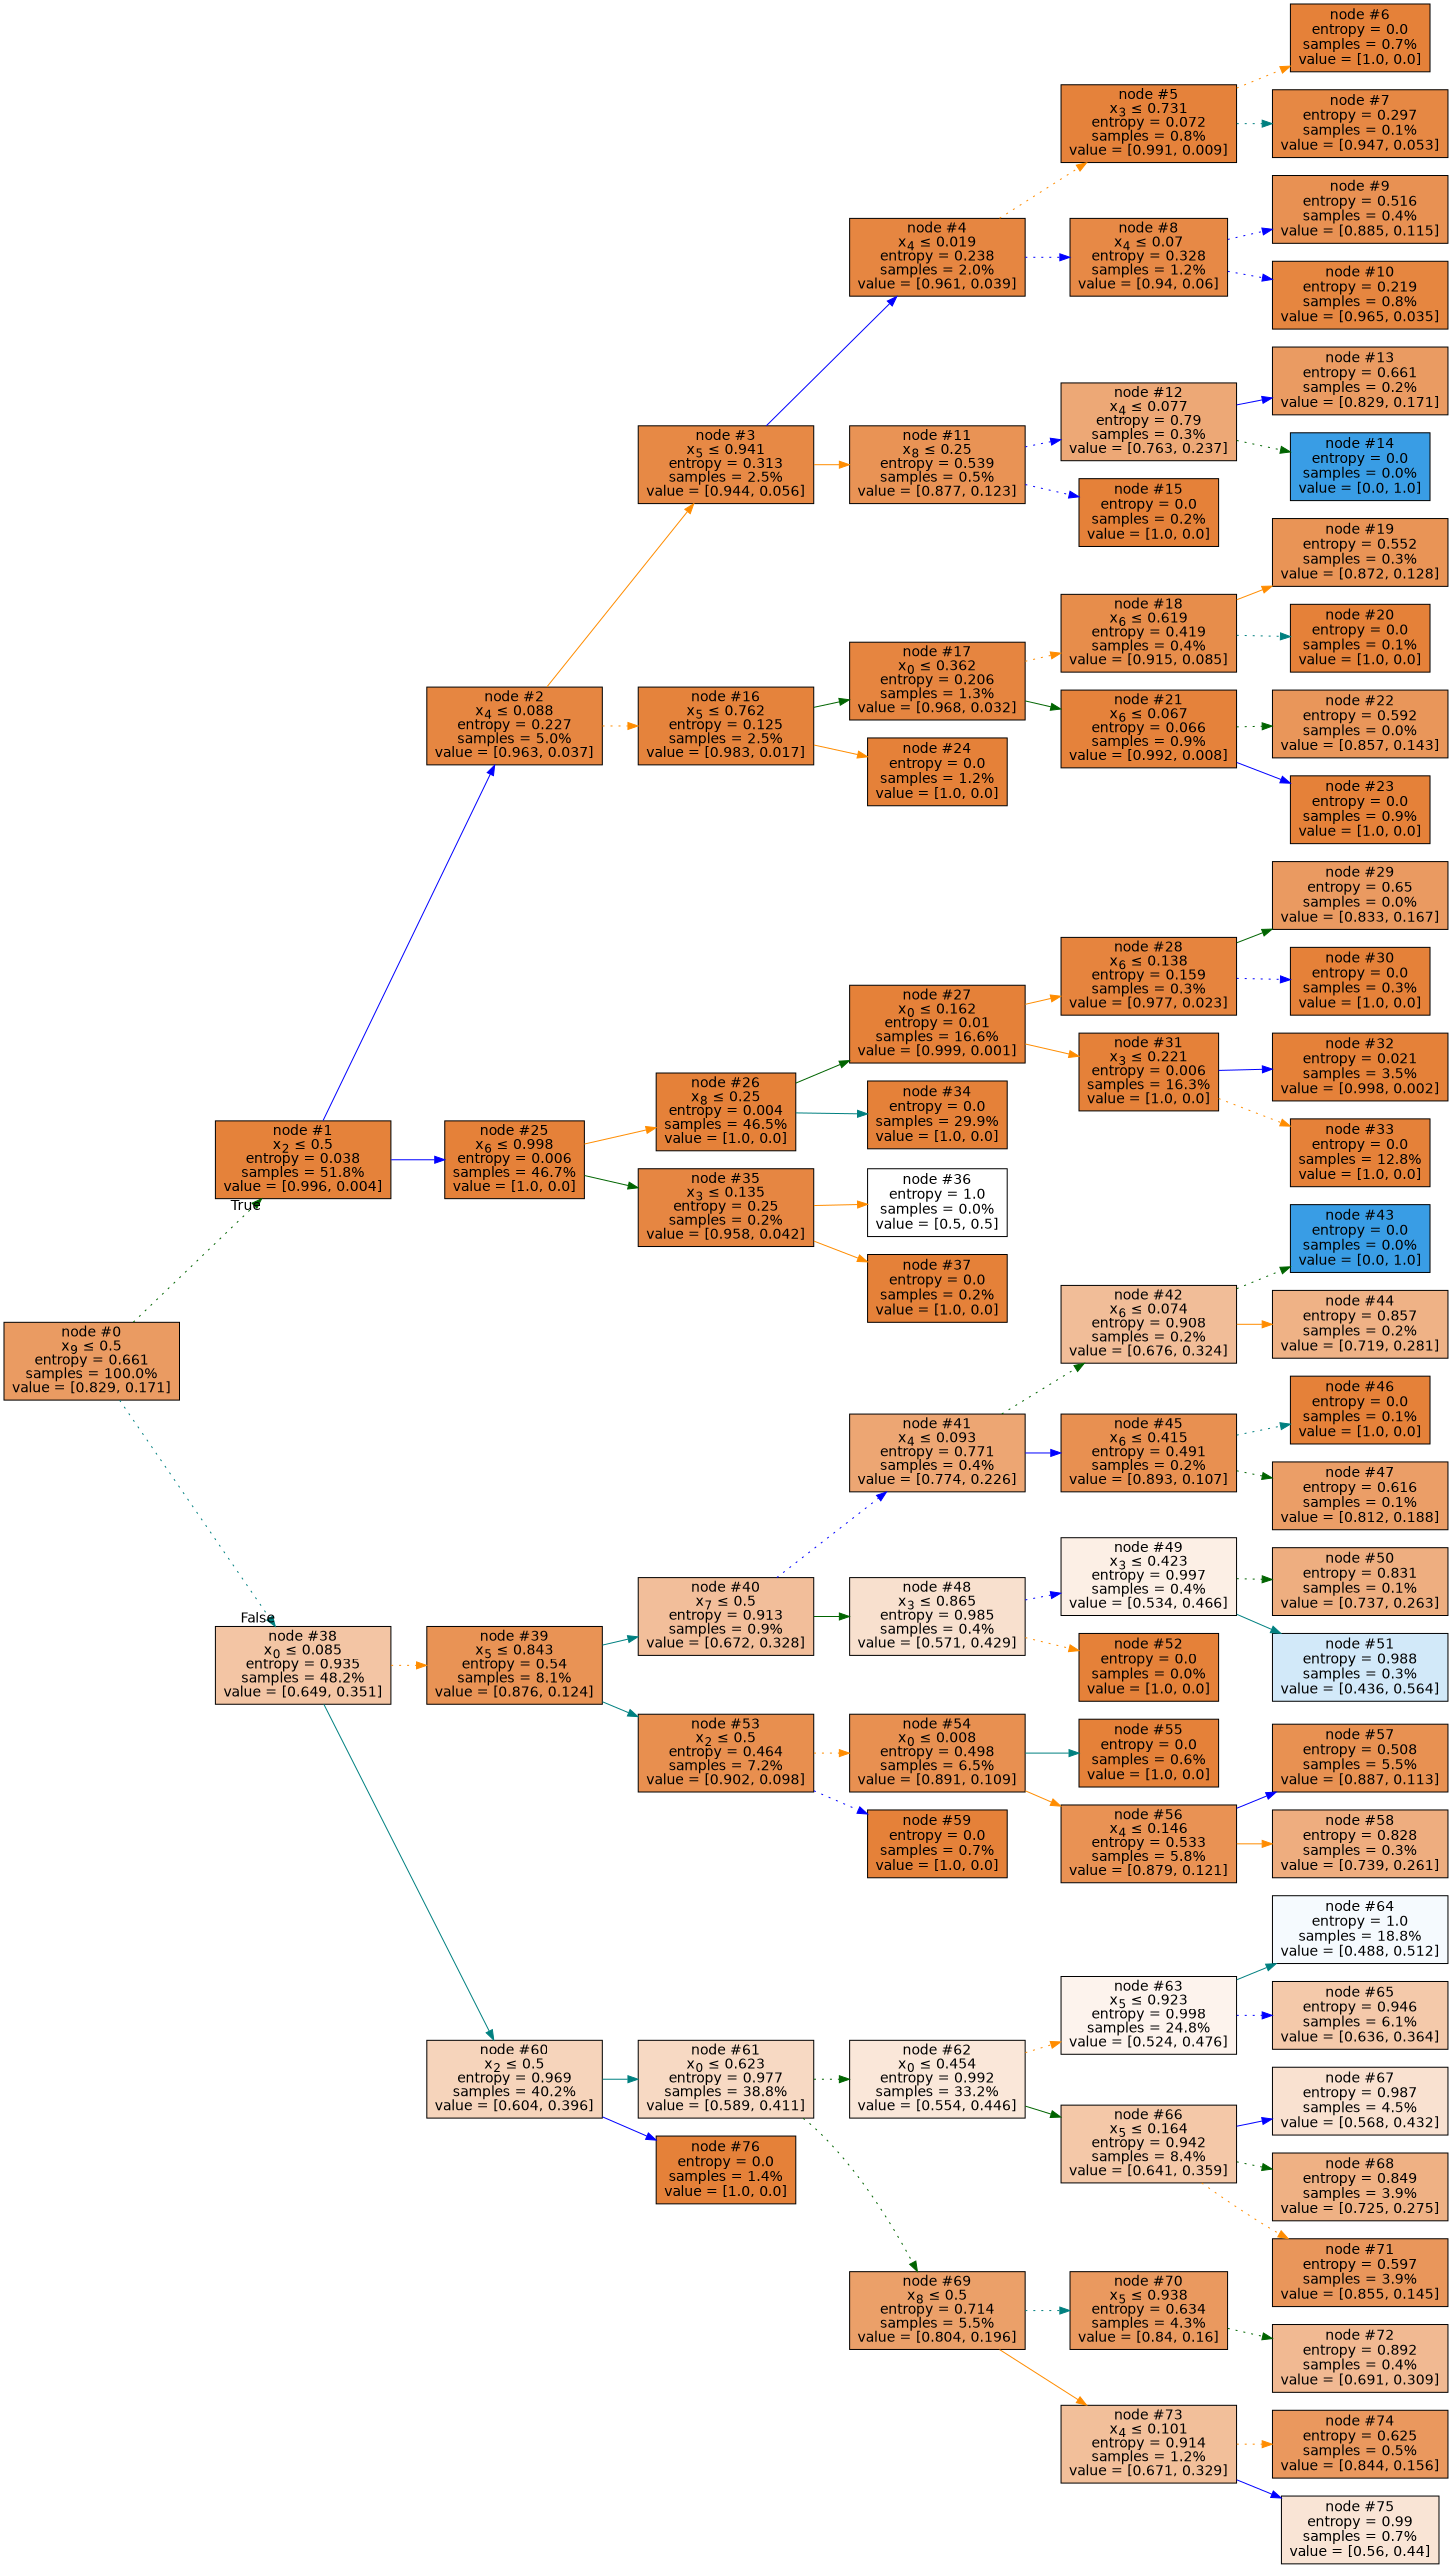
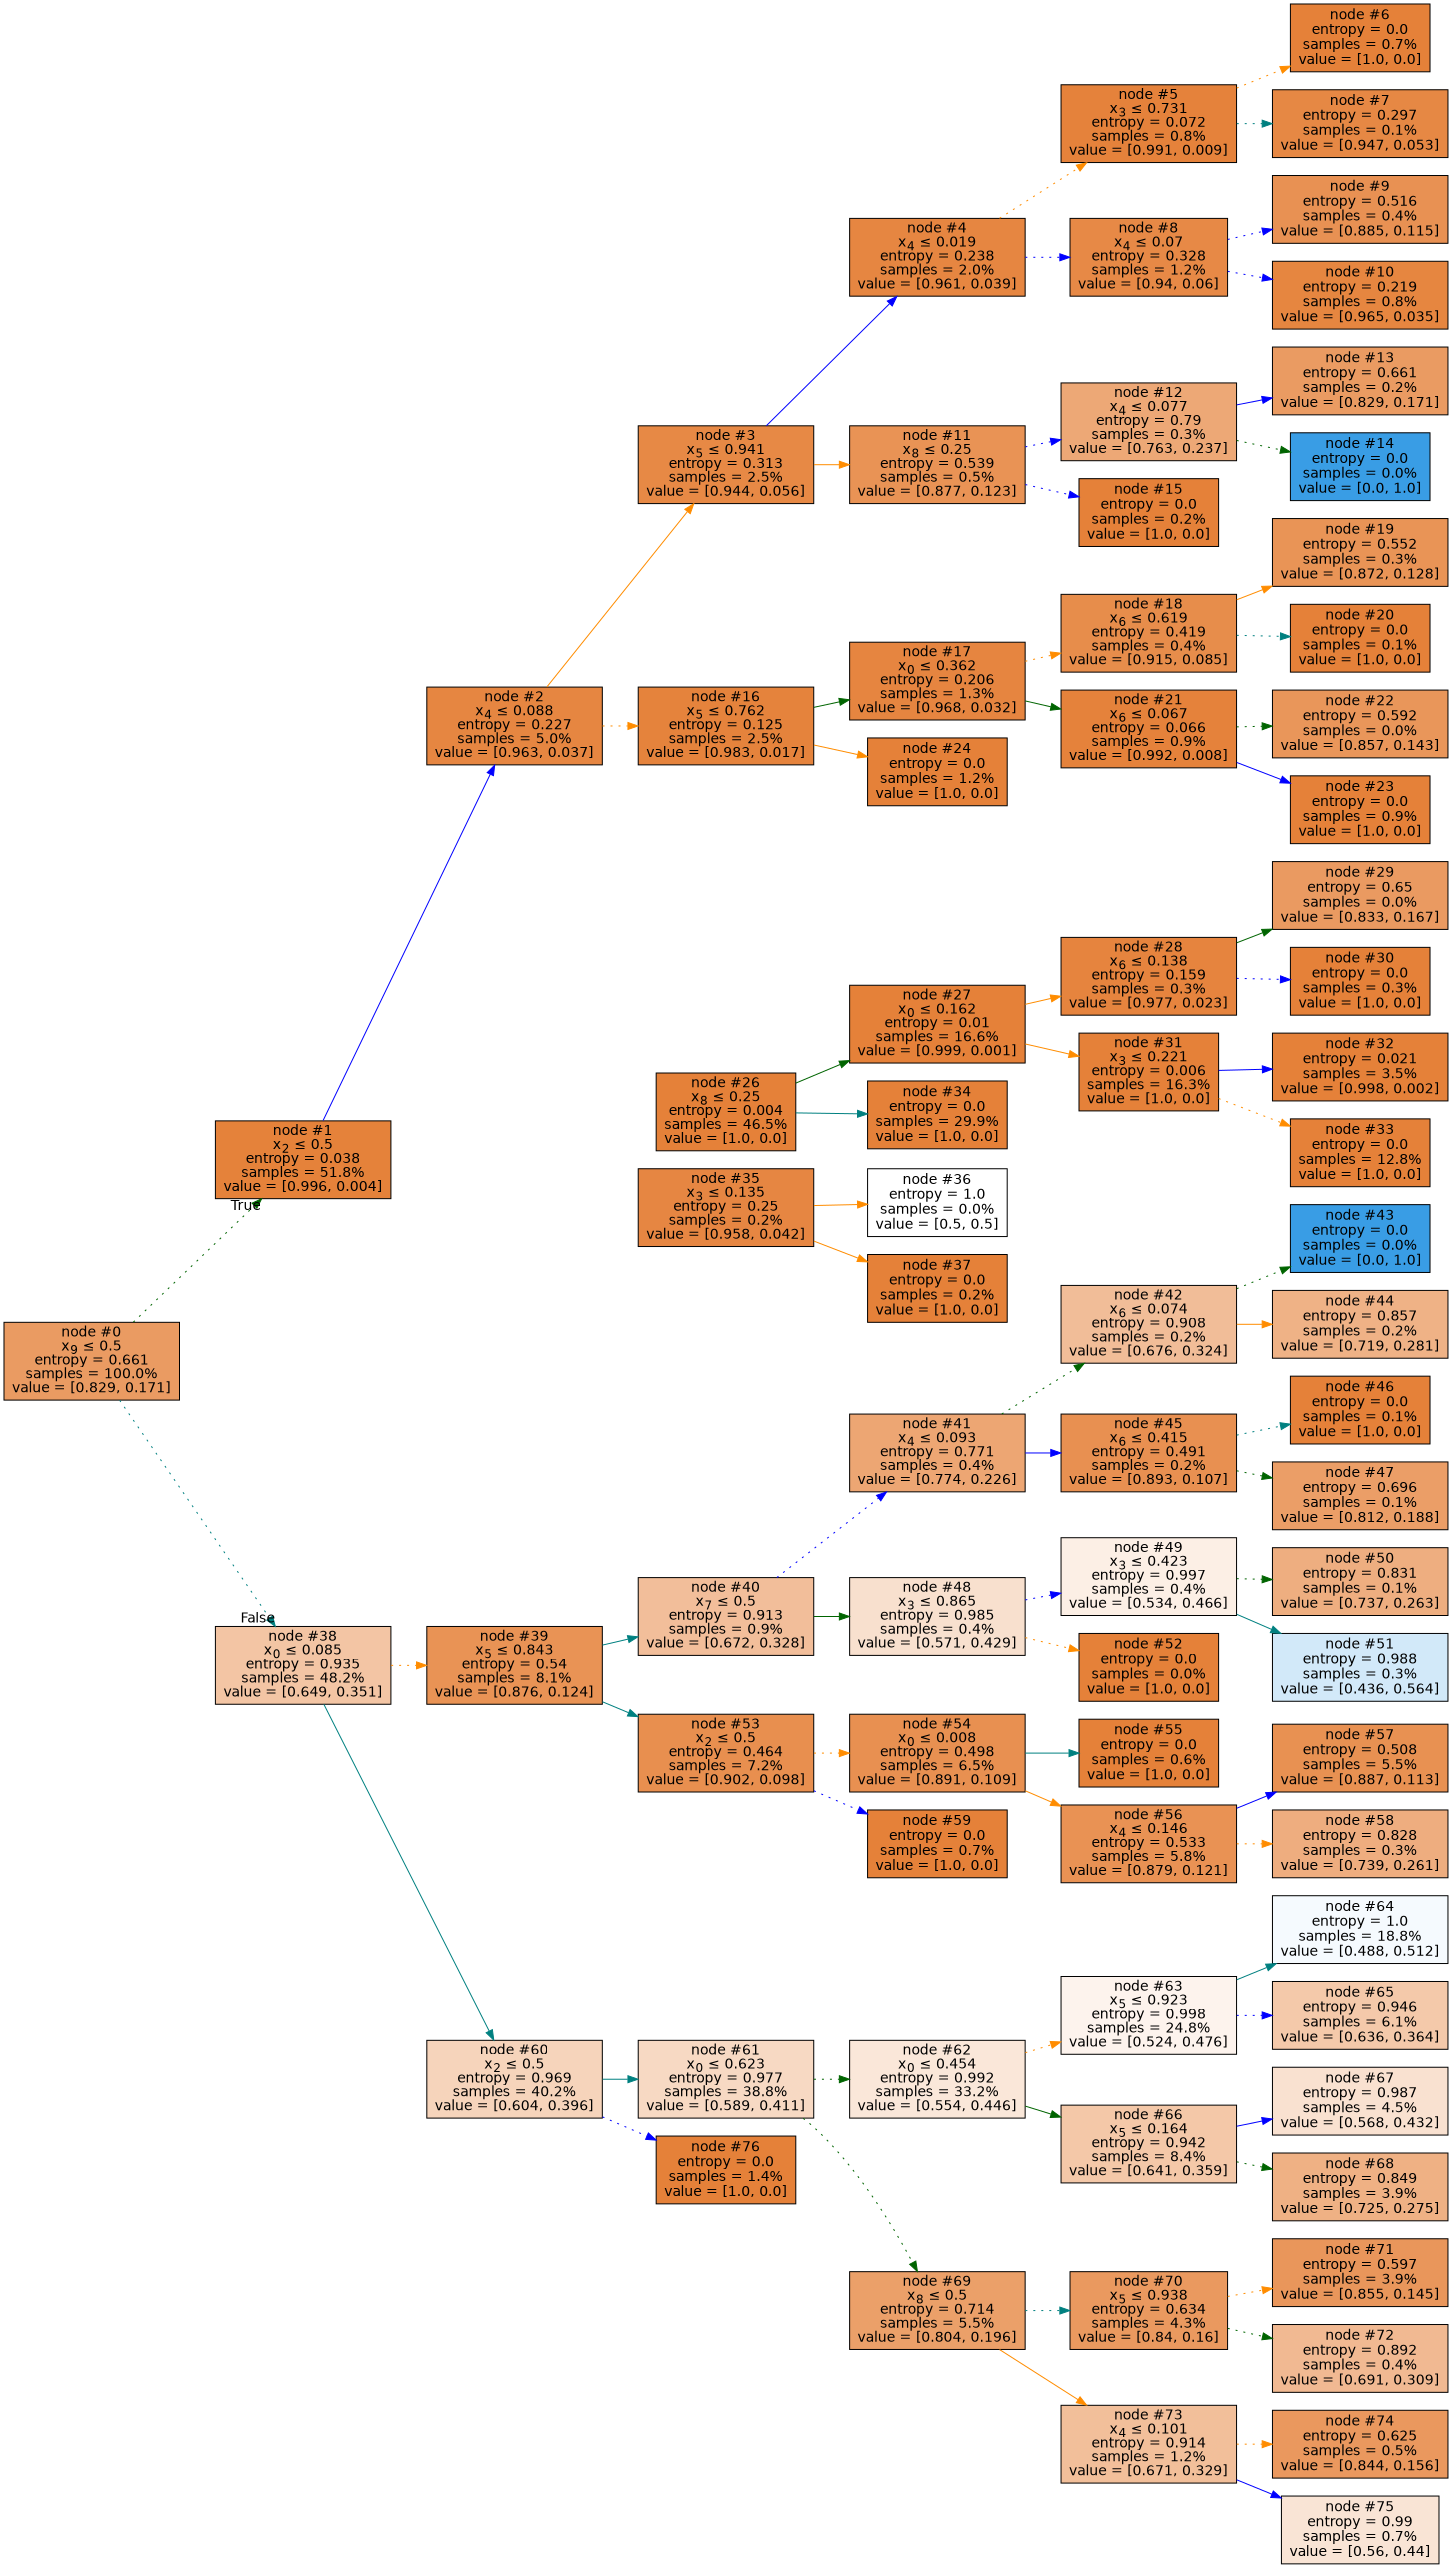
(515, 1160) -> none
(1360, 1488) -> (1360, 1488)
(1249, 1844) -> (1249, 1844)
(625, 2126) -> (625, 2126)
(1240, 2209) -> (1245, 2293)
